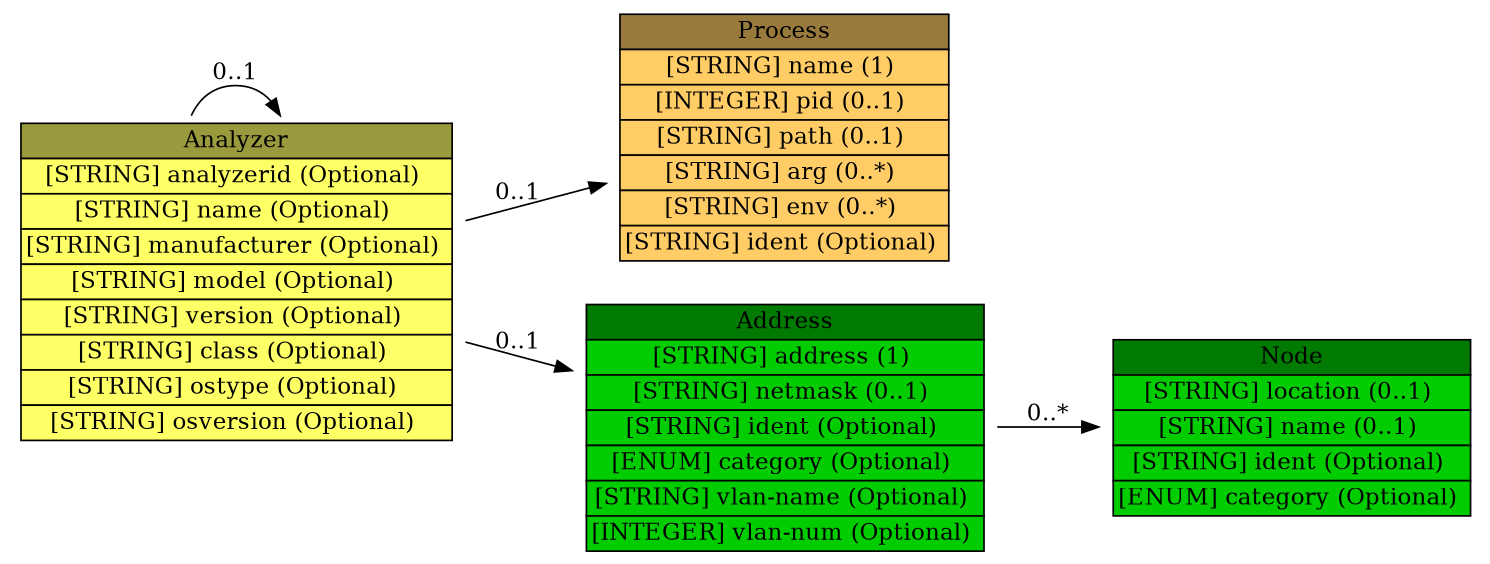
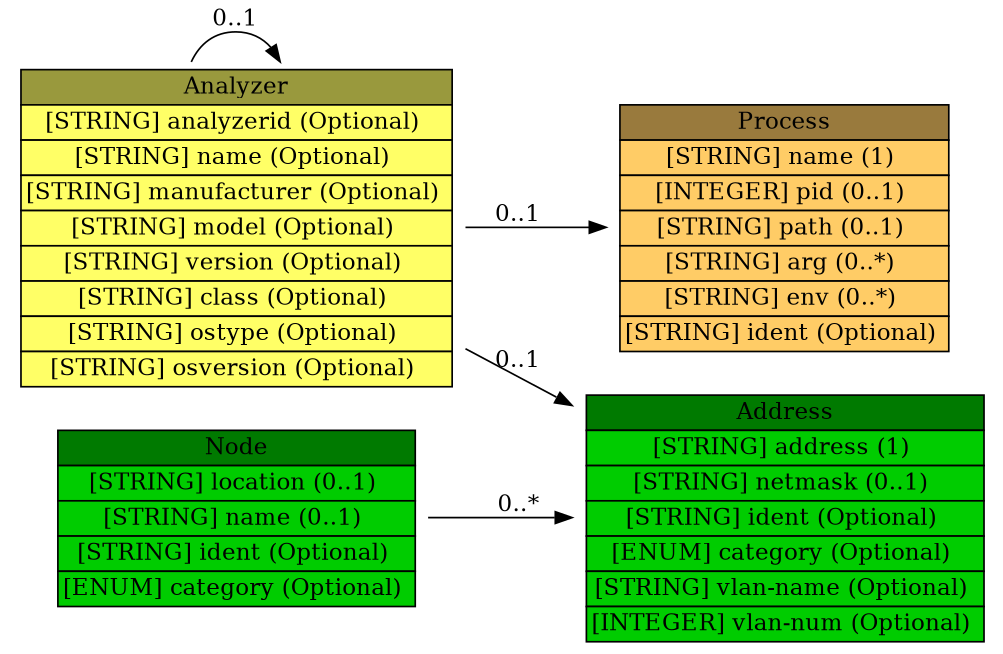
(1039, 427) -> (491, 518)
